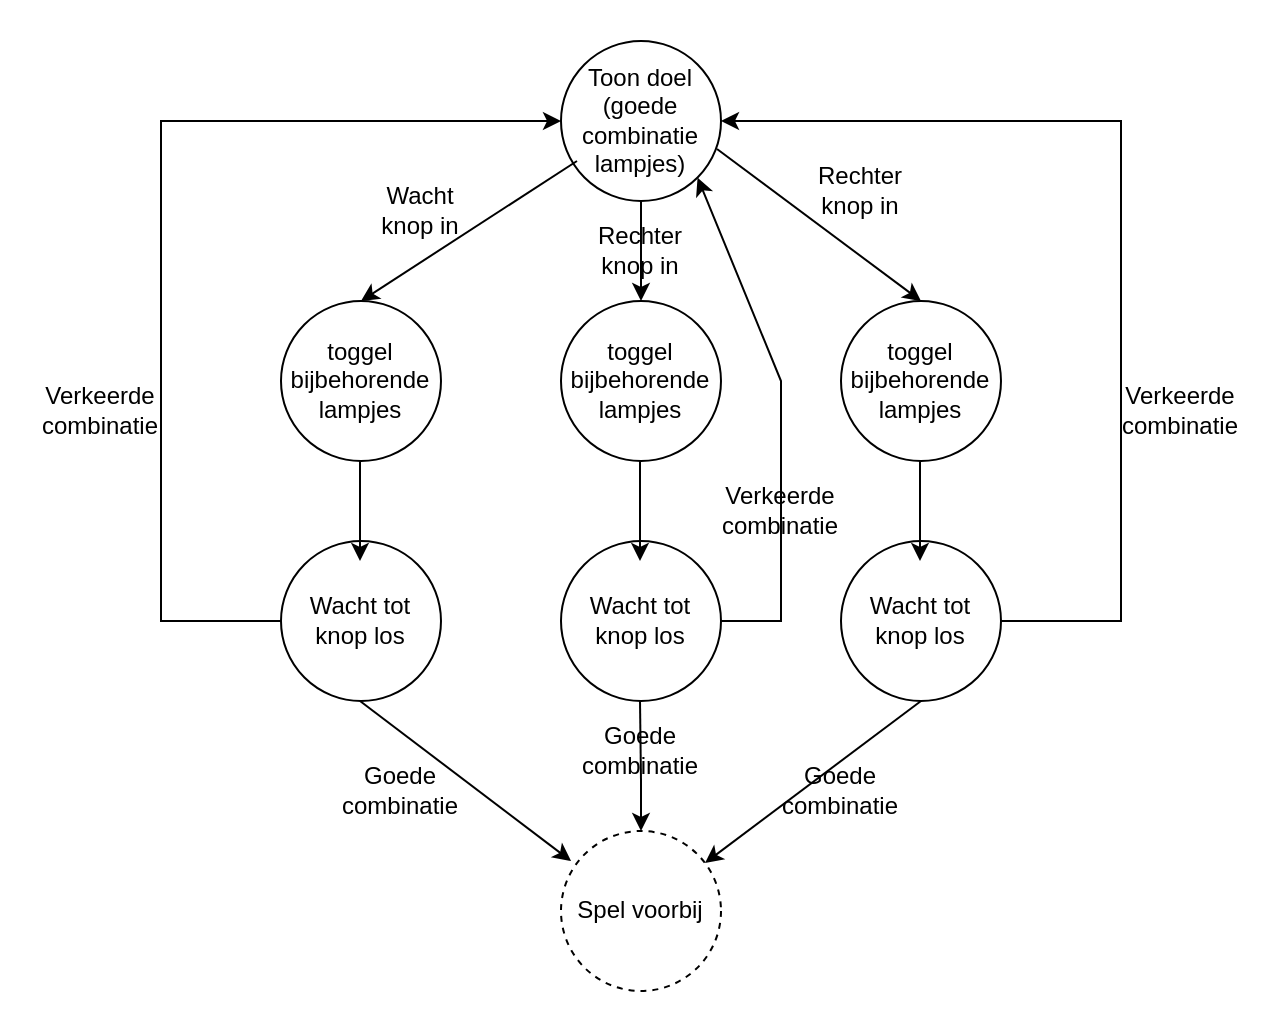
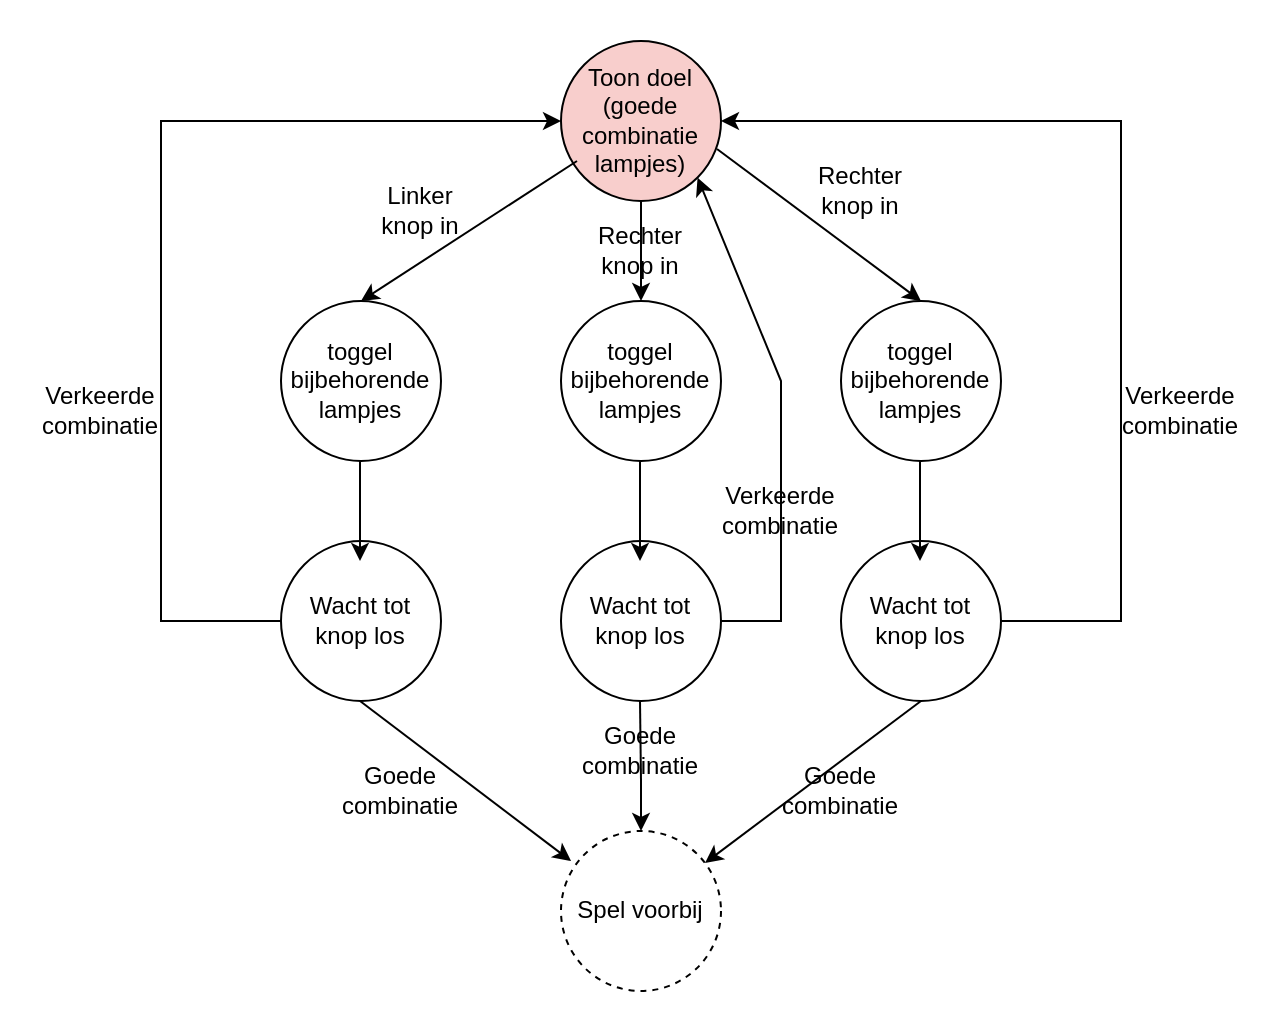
(641, 121) -> (641, 121)
(421, 211) -> (421, 211)
